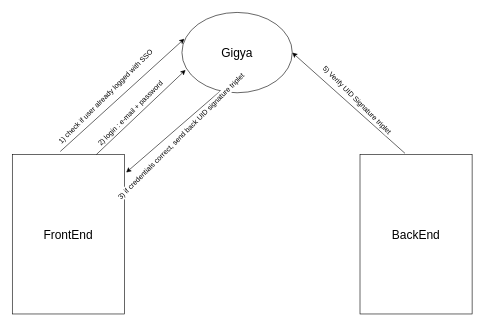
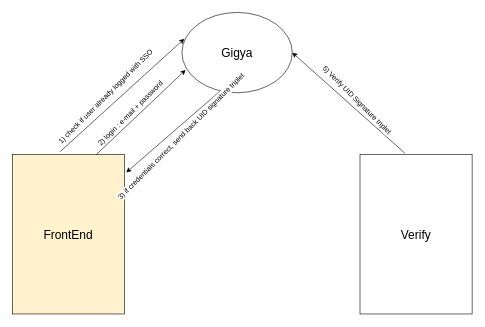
(68, 234) -> (68, 234)
(416, 234) -> (416, 234)
